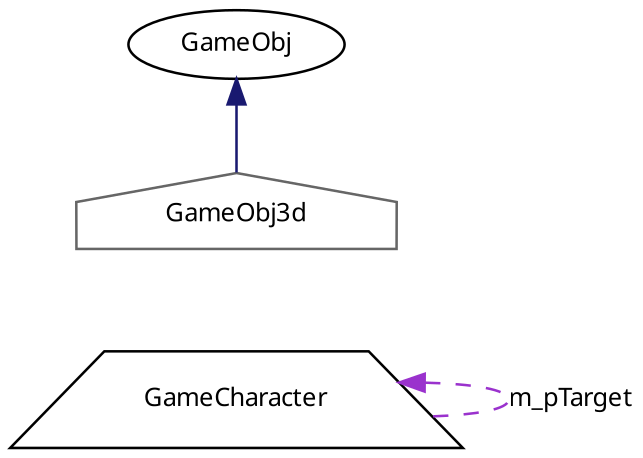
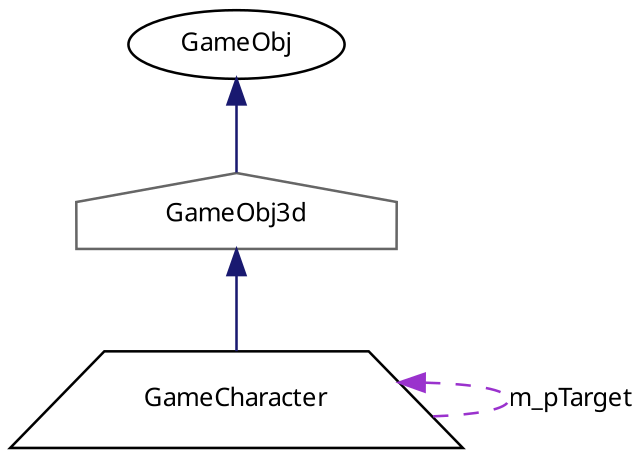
none -> (237, 313)
